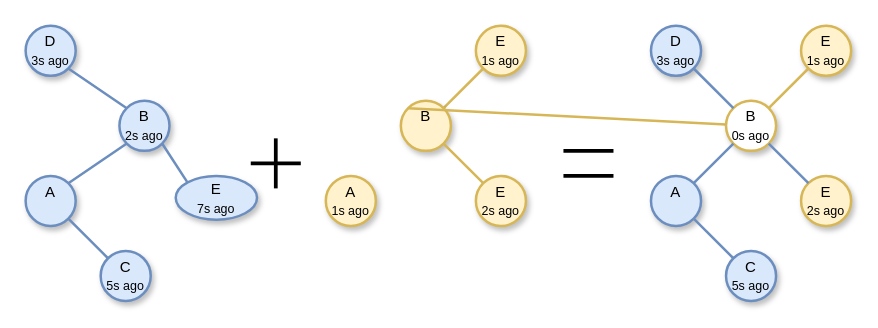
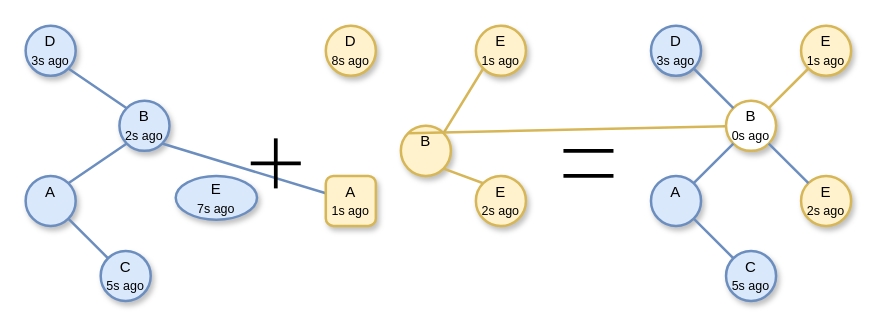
none -> (351, 51)
(426, 126) -> (426, 151)
(175, 163) -> (244, 168)
(351, 201) -> (351, 201)
